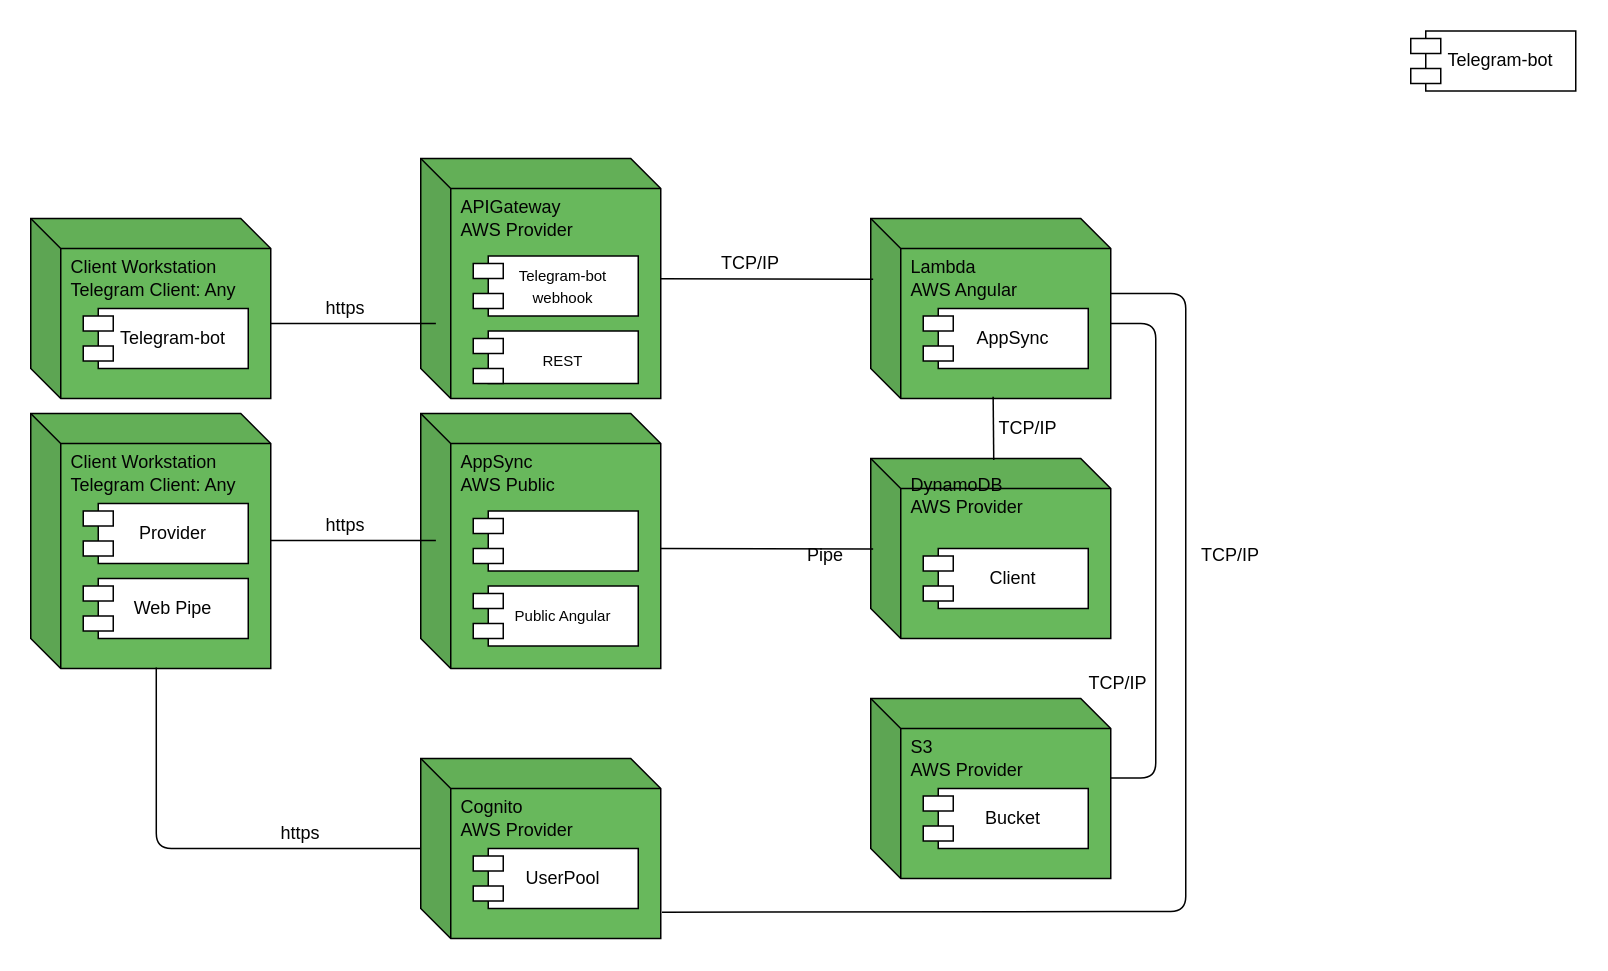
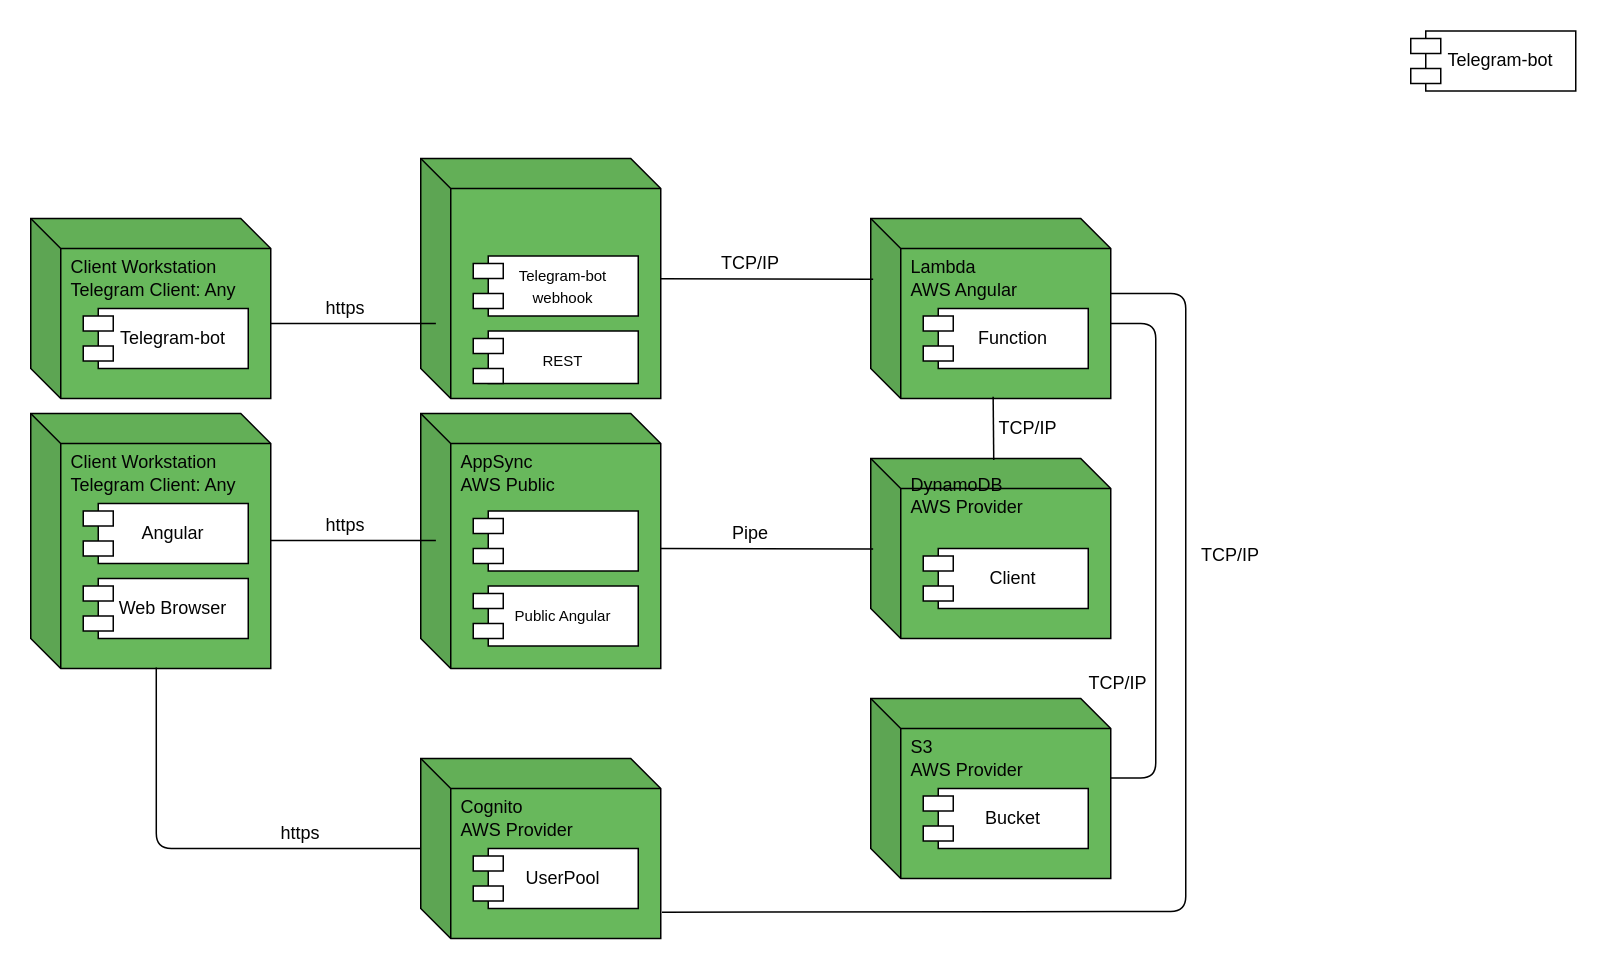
(556, 218) -> none
(1013, 338) -> (1013, 338)
(173, 533) -> (173, 533)
(826, 556) -> (751, 533)
(173, 608) -> (173, 608)
